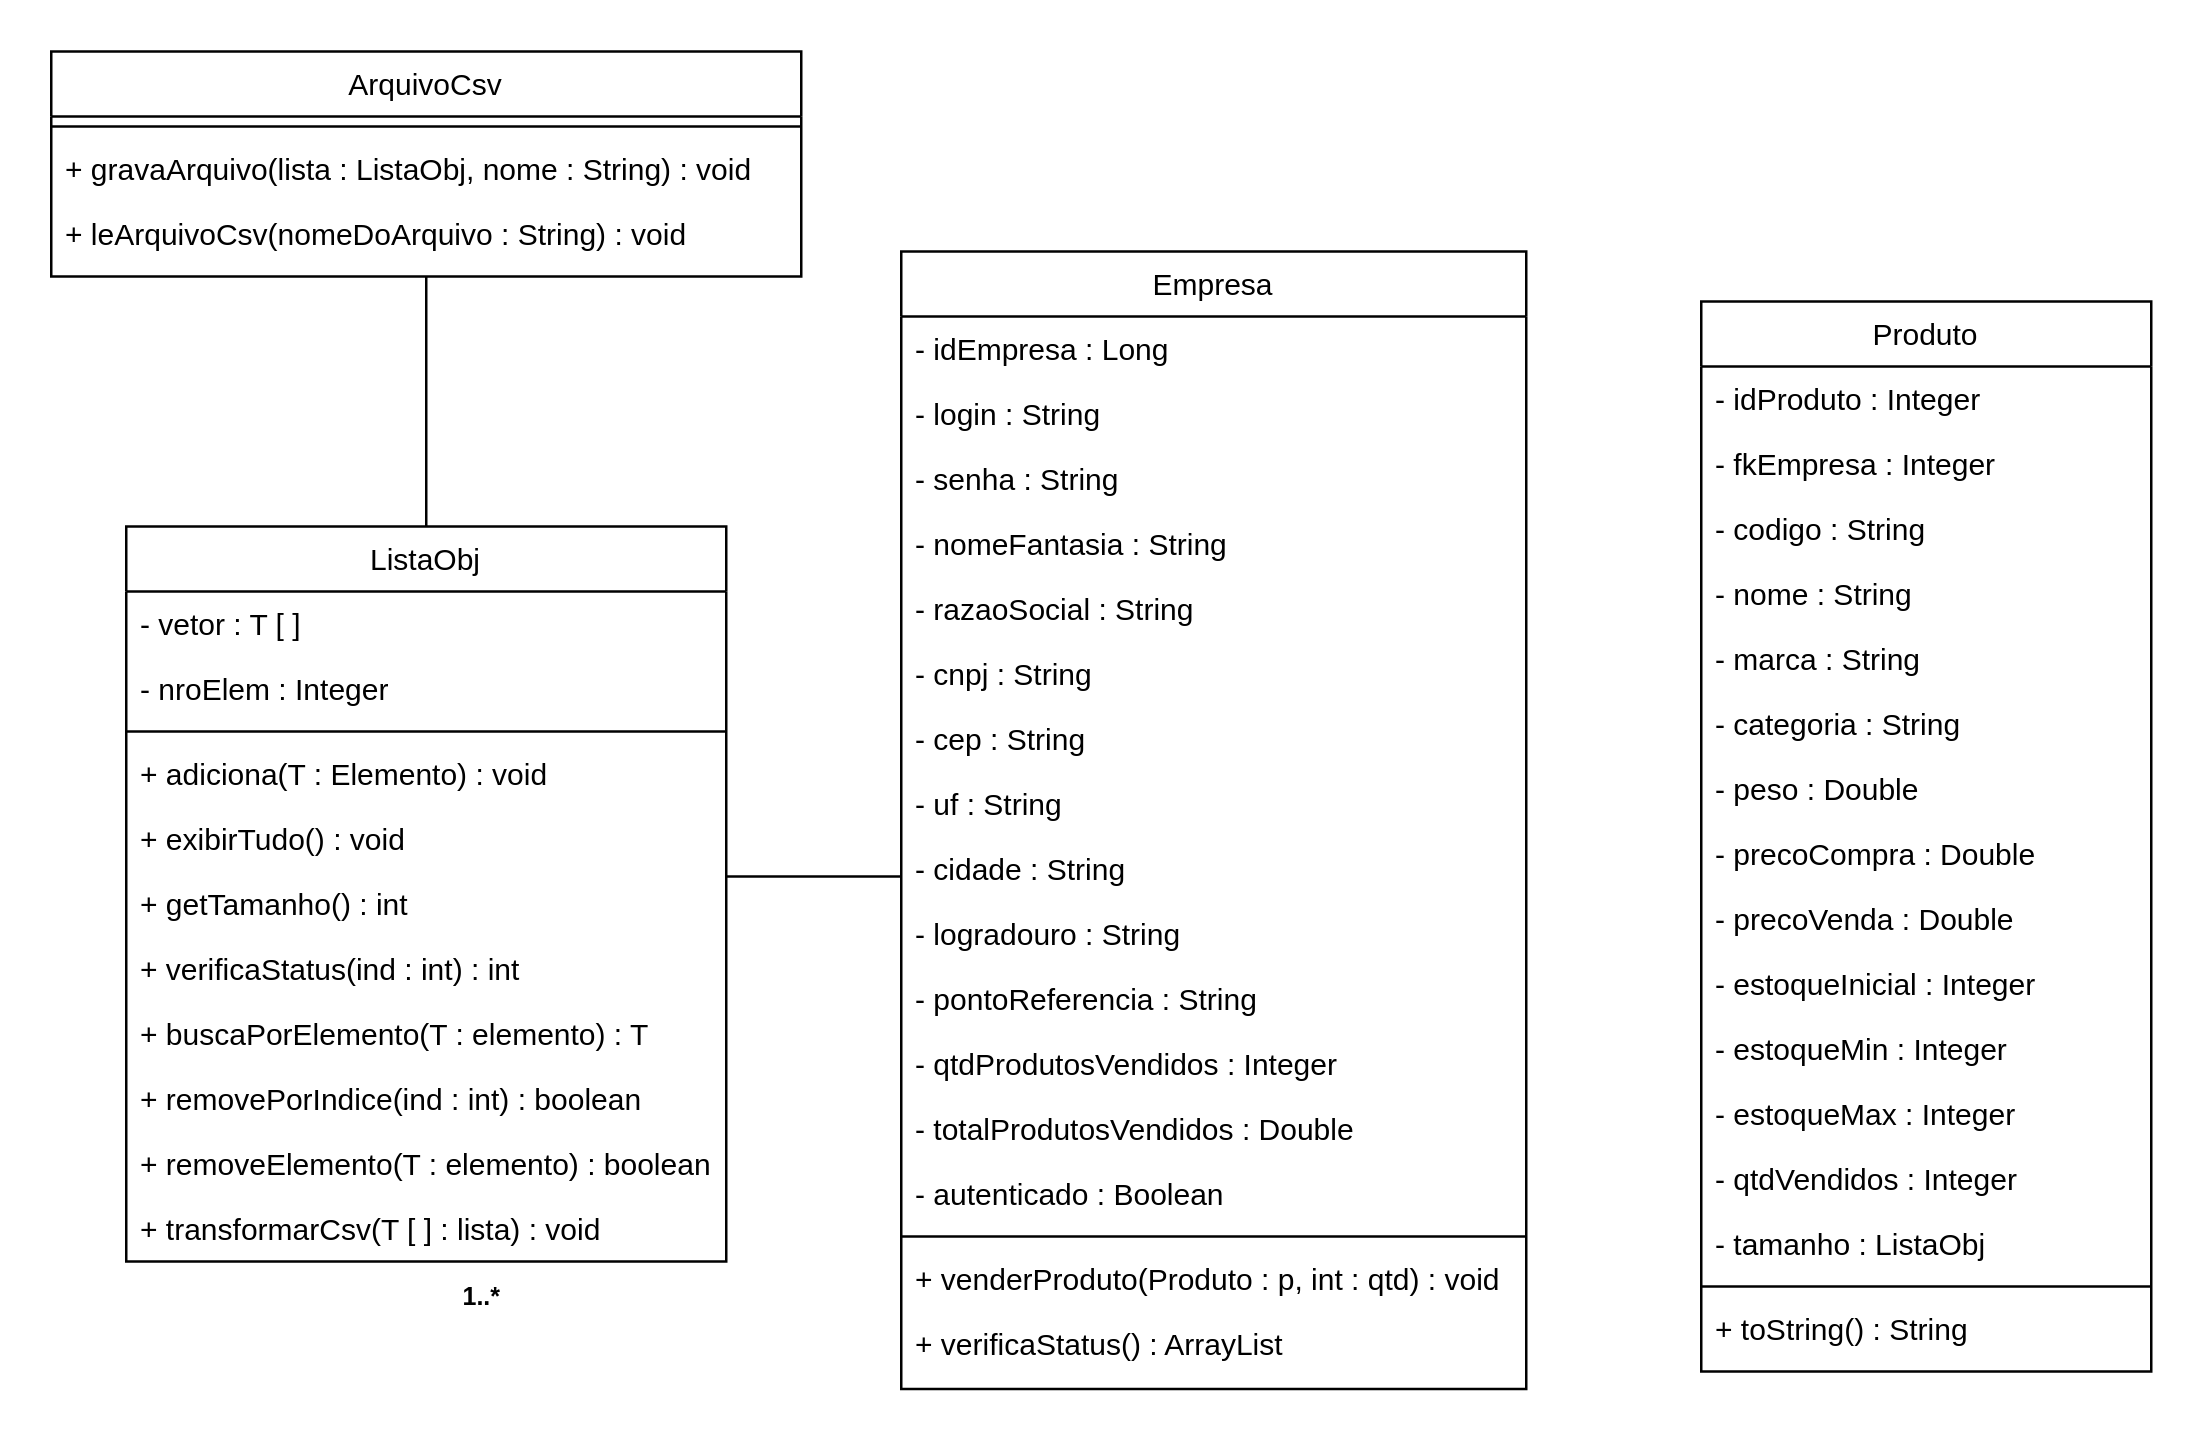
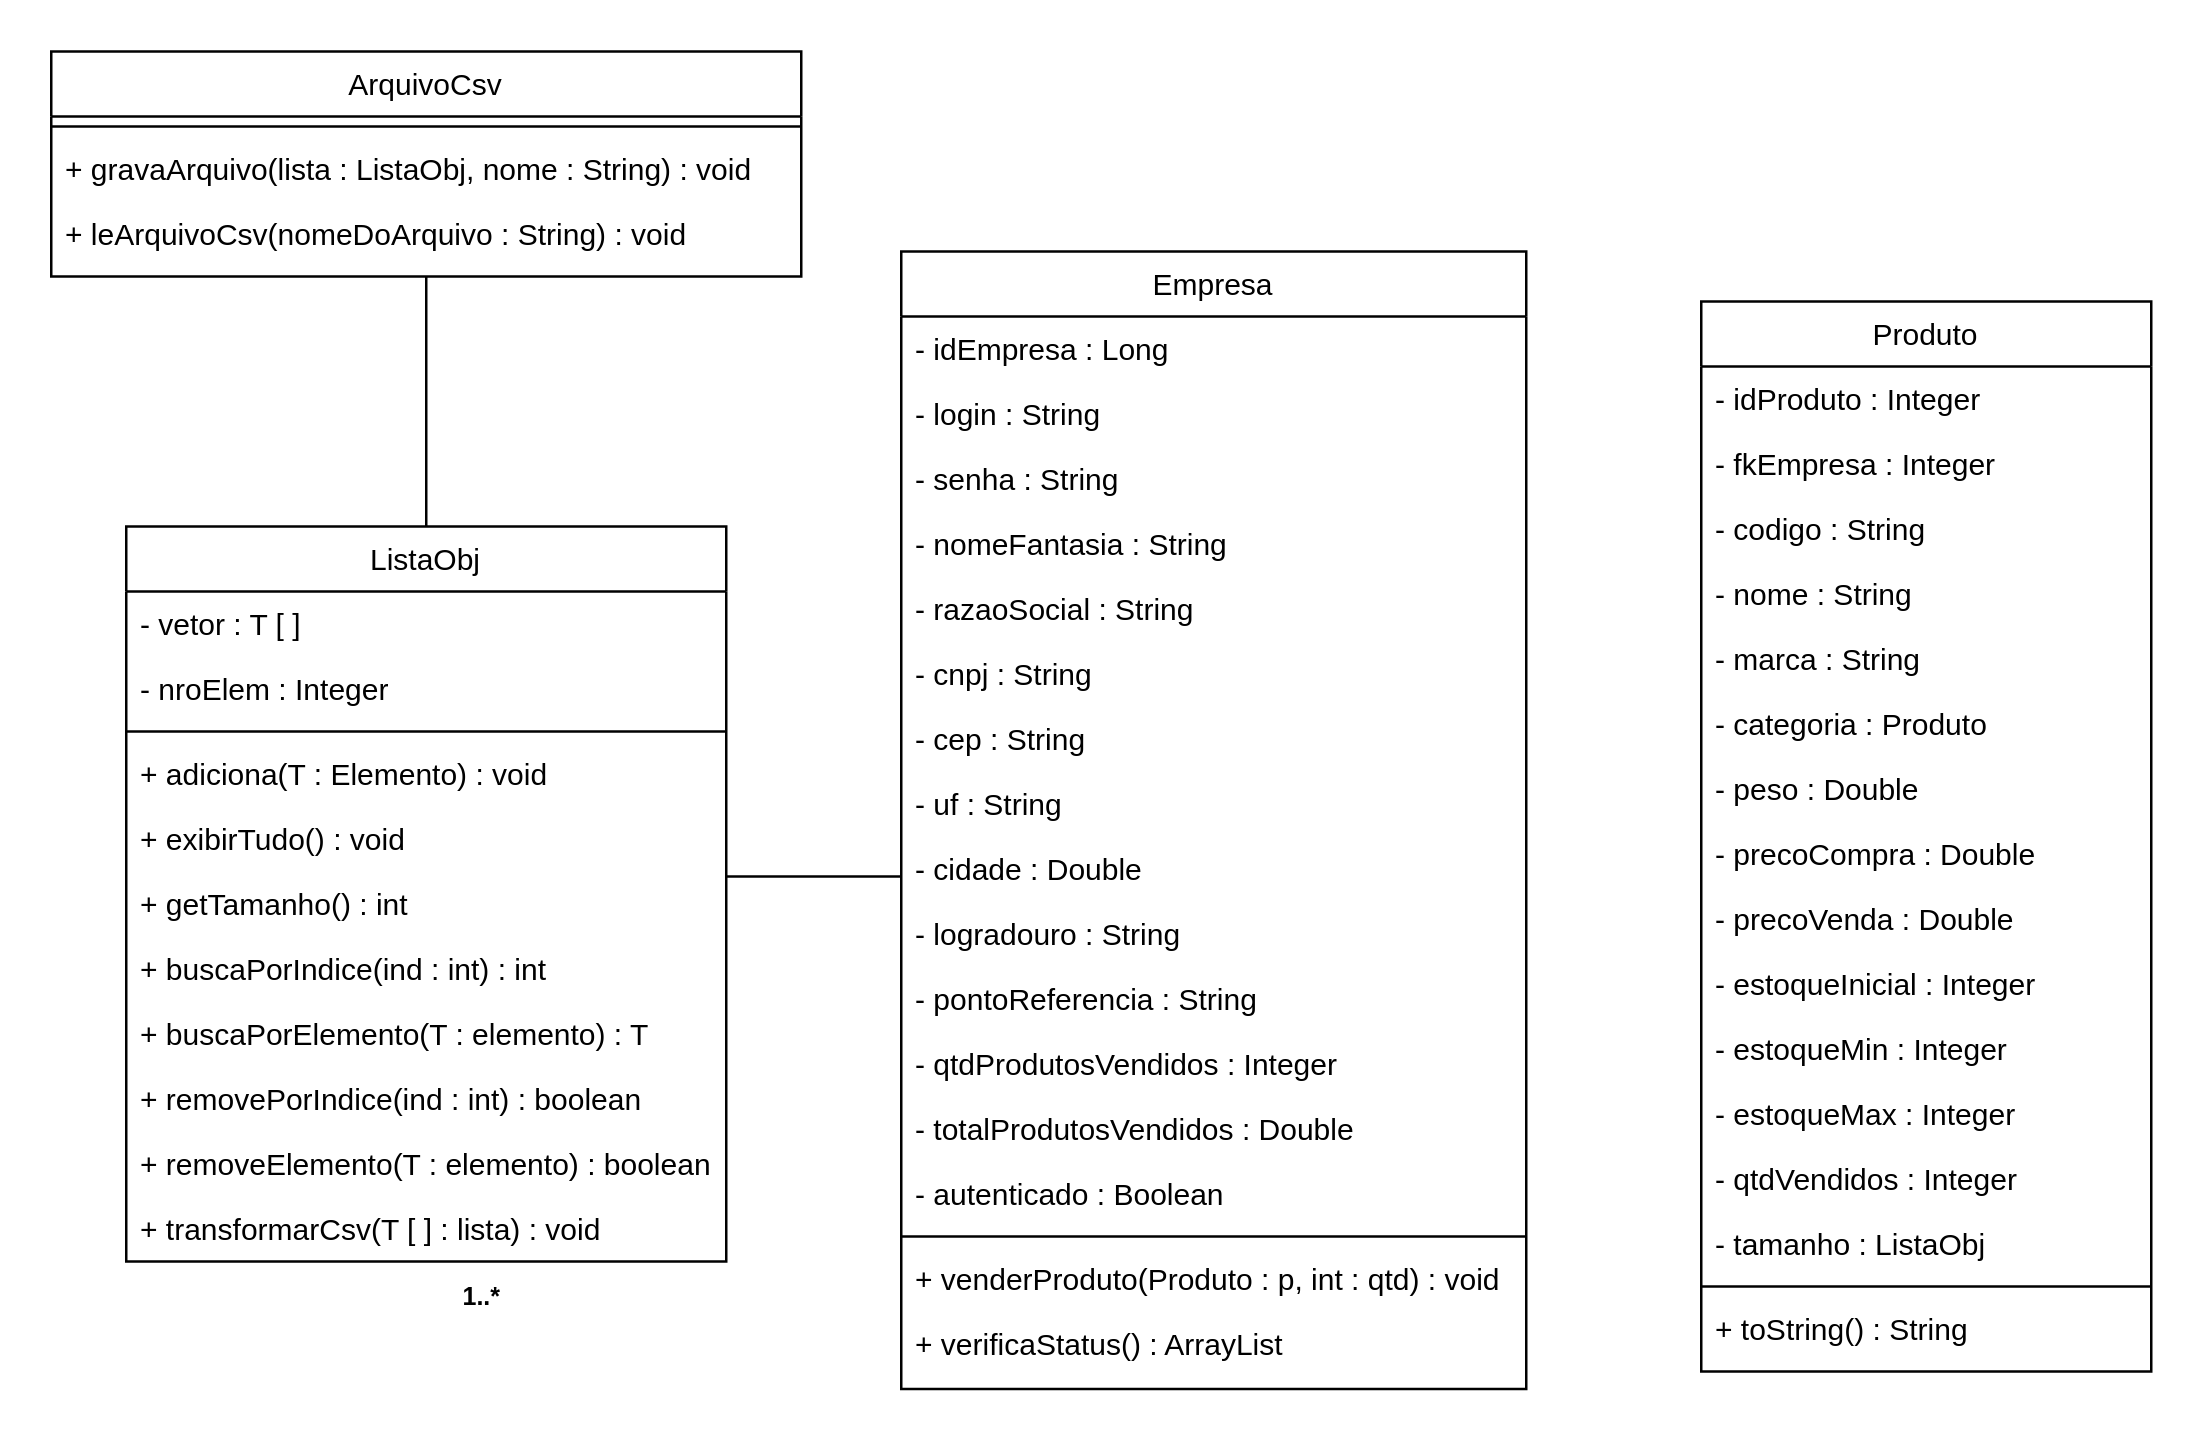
(1860, 725) -> (1872, 725)
(1034, 870) -> (1034, 870)
(370, 970) -> (374, 970)
